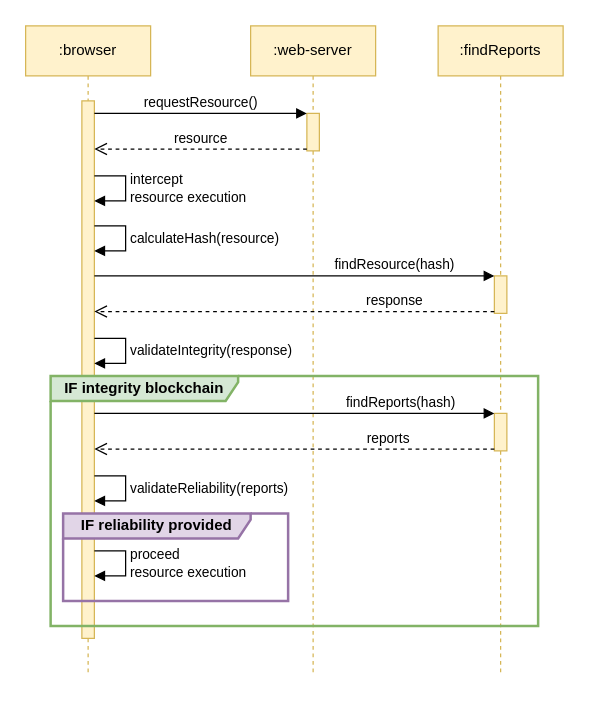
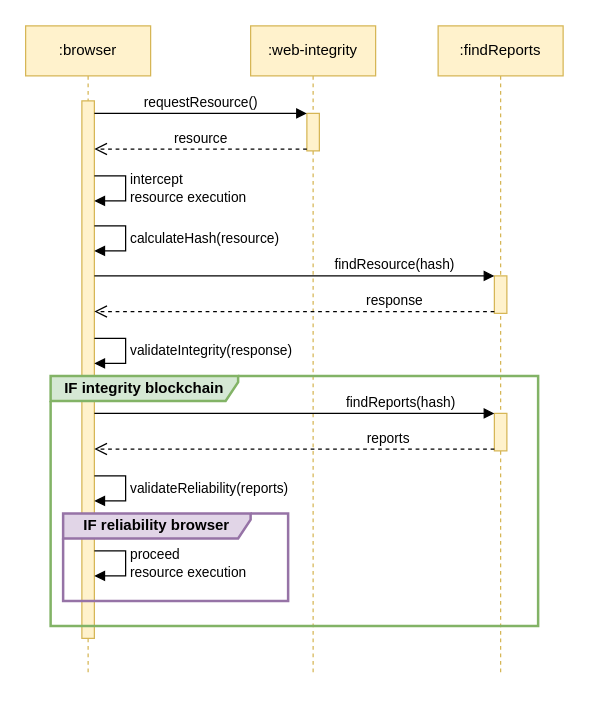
(313, 51) -> (313, 51)
(157, 526) -> (157, 526)
